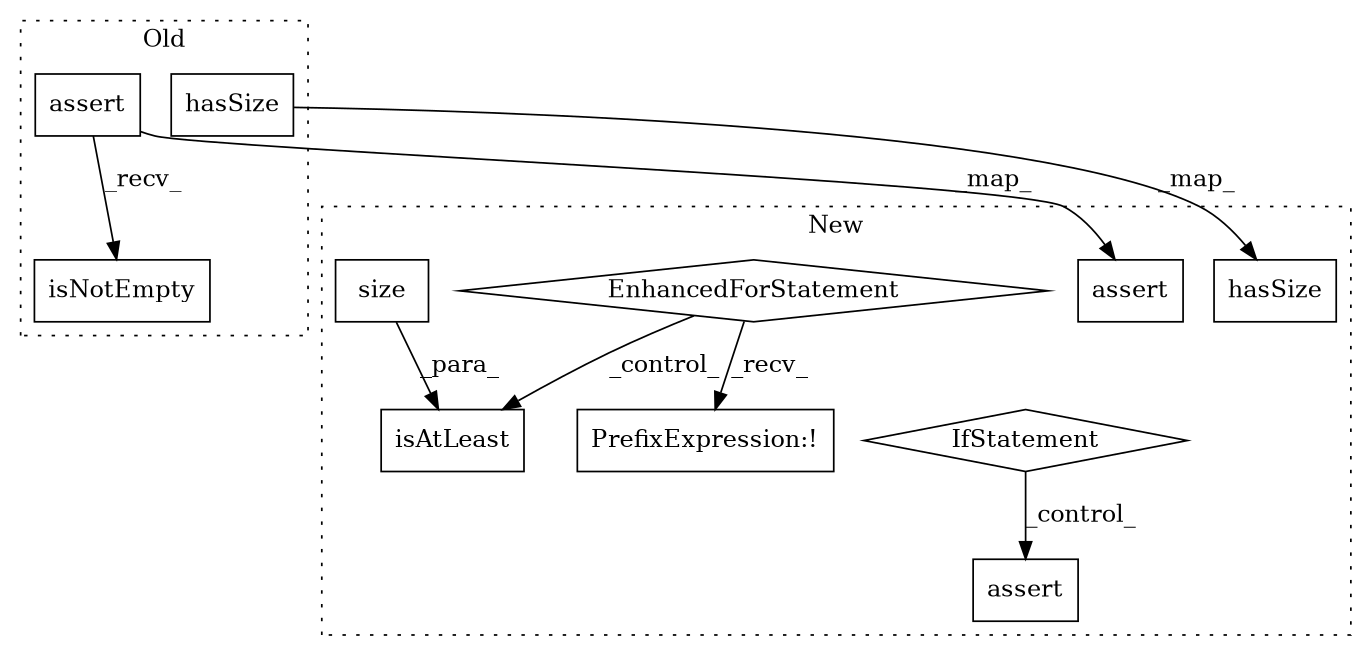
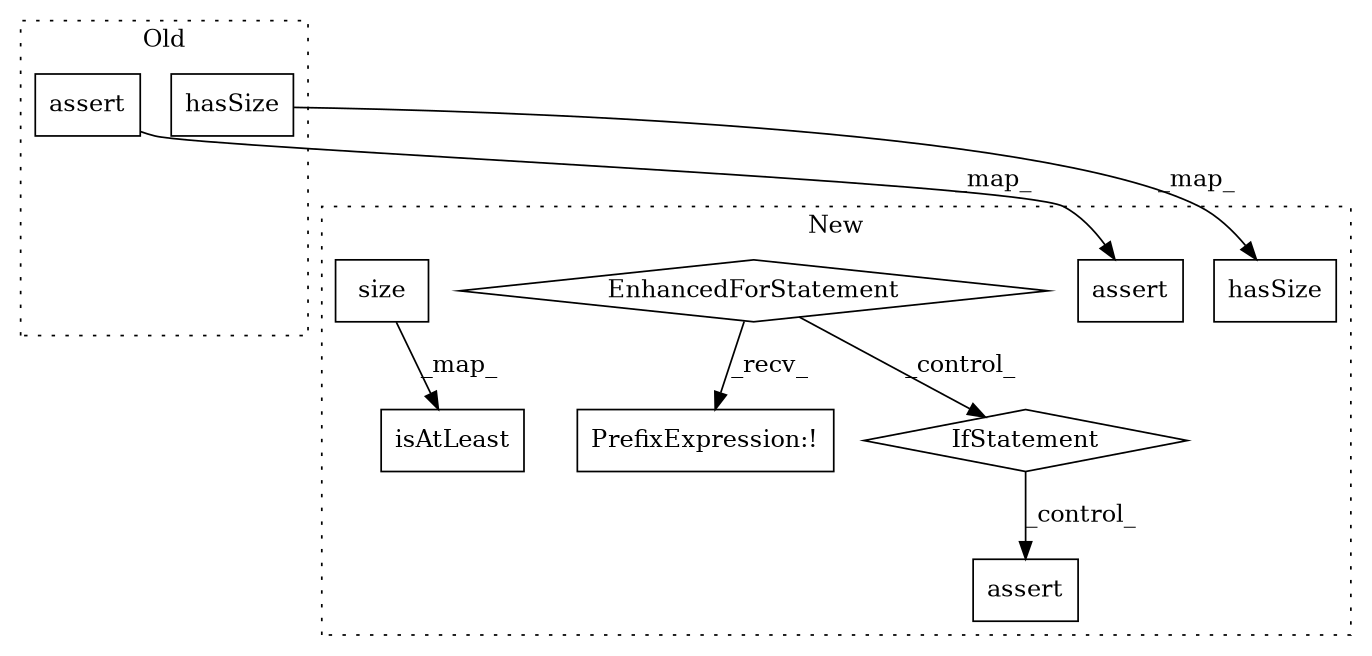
(122, 291) -> none
(605, 355) -> (885, 363)
(459, 366) -> (459, 366)
